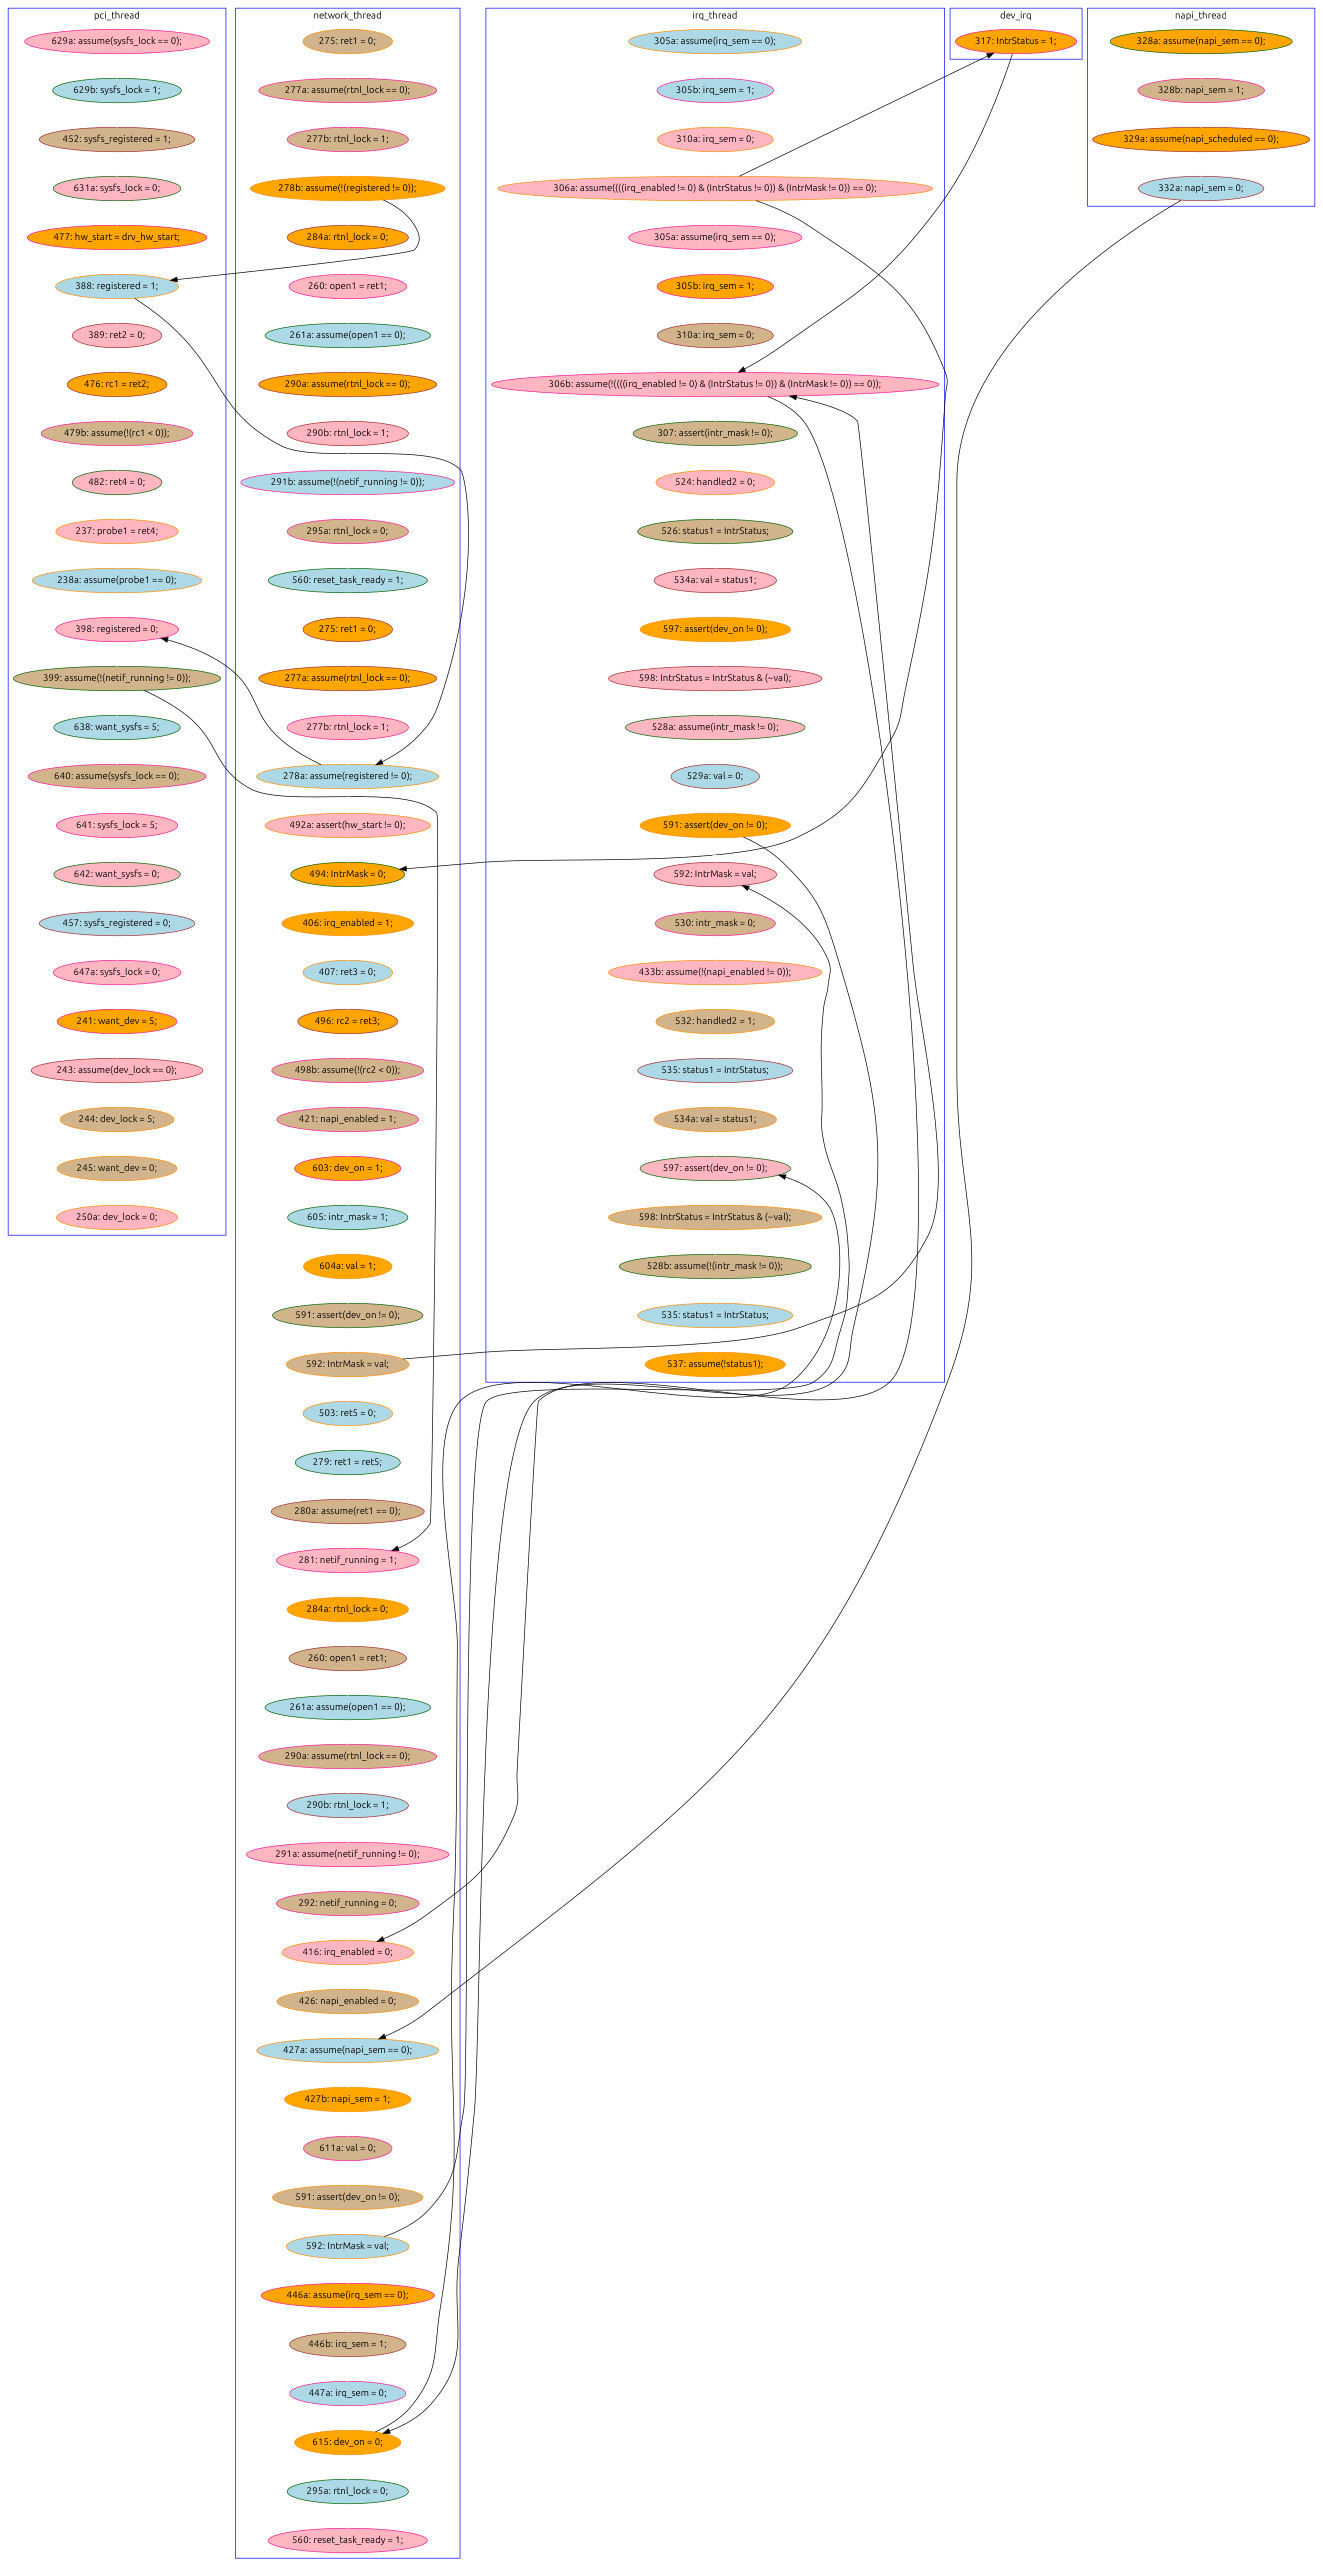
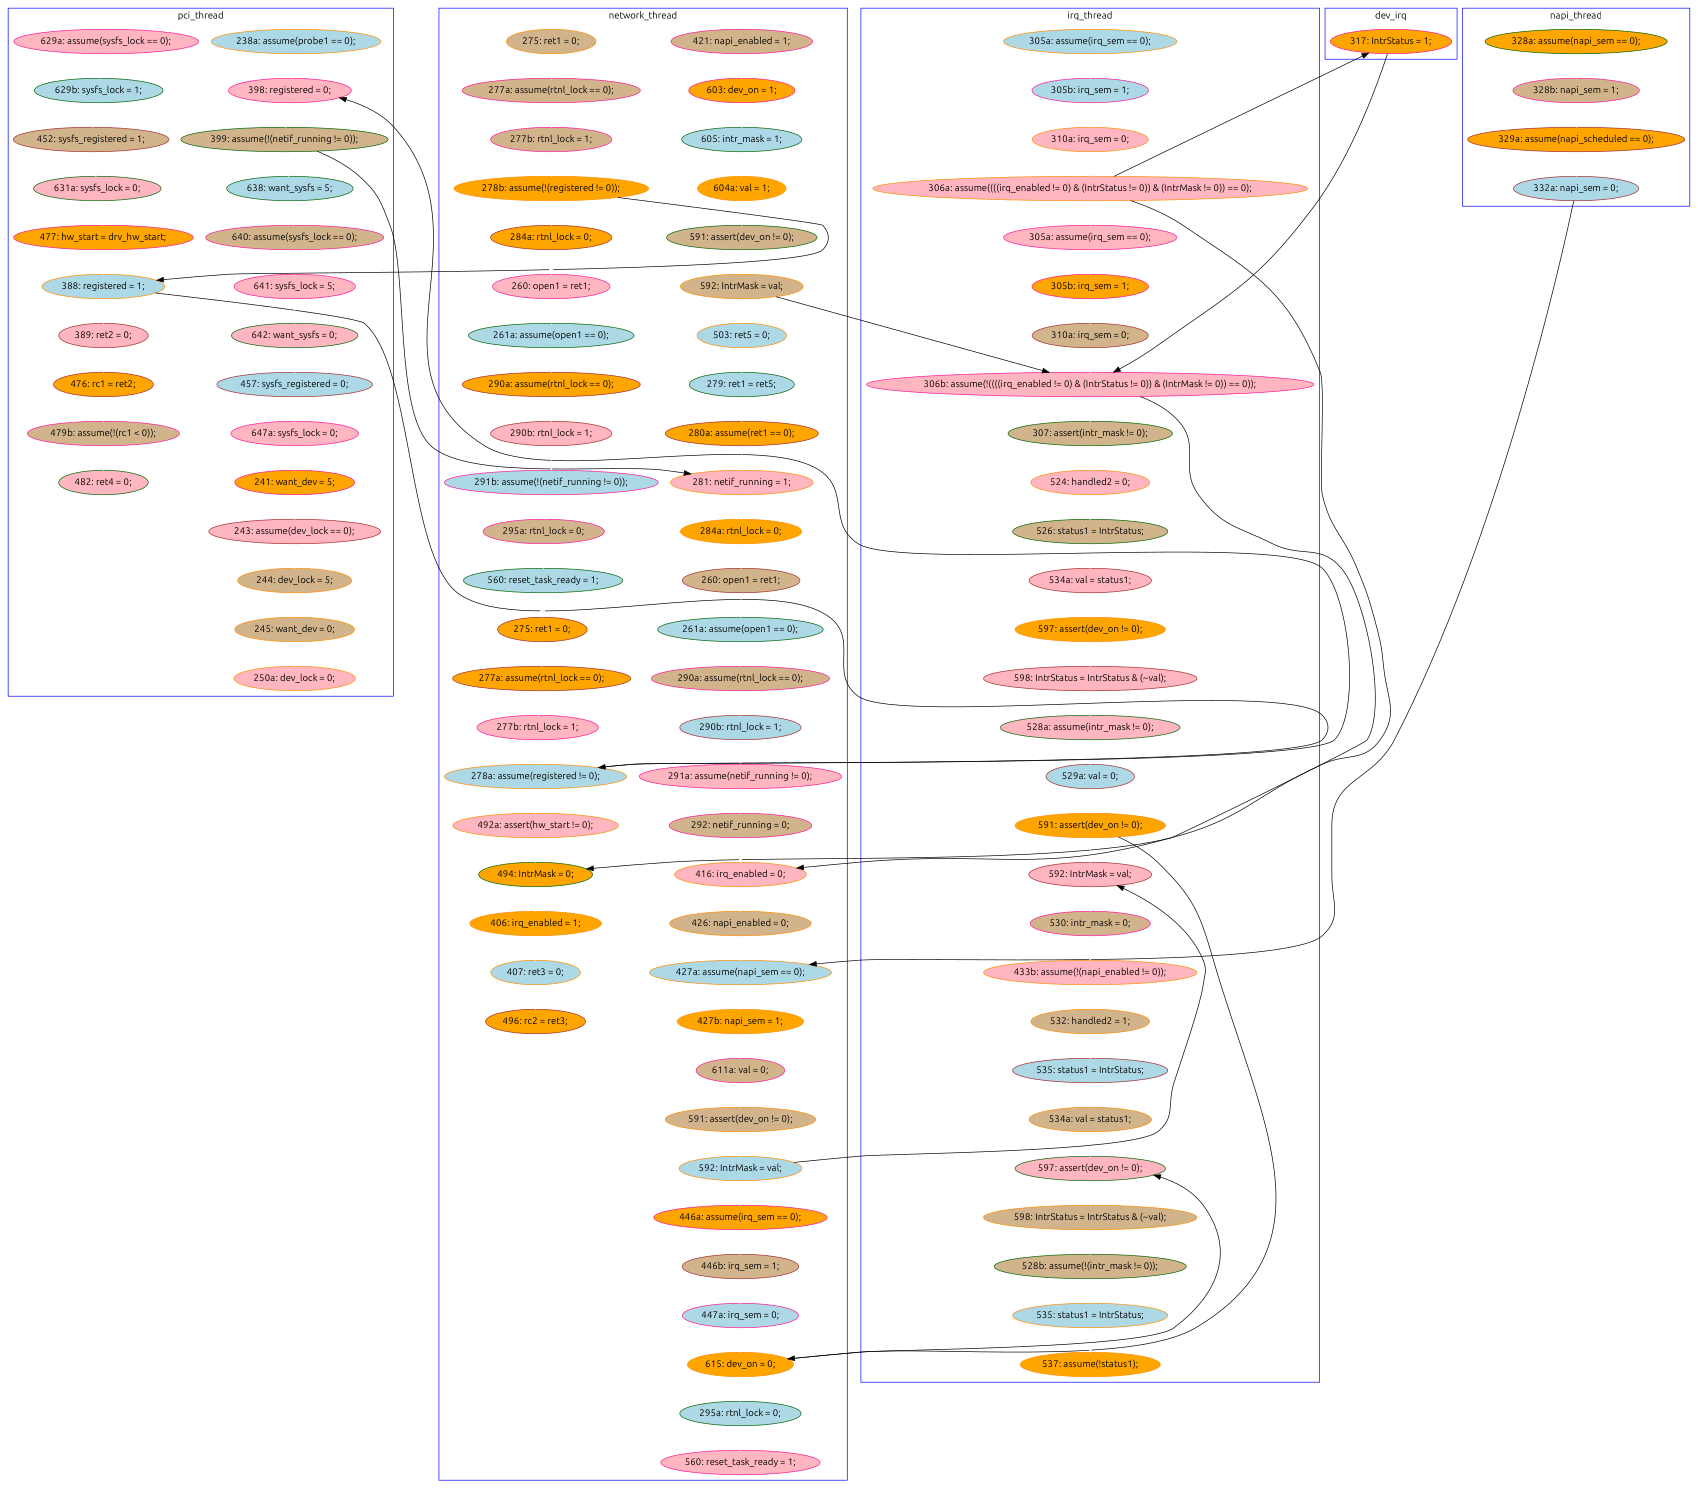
(117, 532) -> none
(348, 1071) -> none
(348, 1512) -> (742, 434)
(348, 1561) -> (742, 483)
